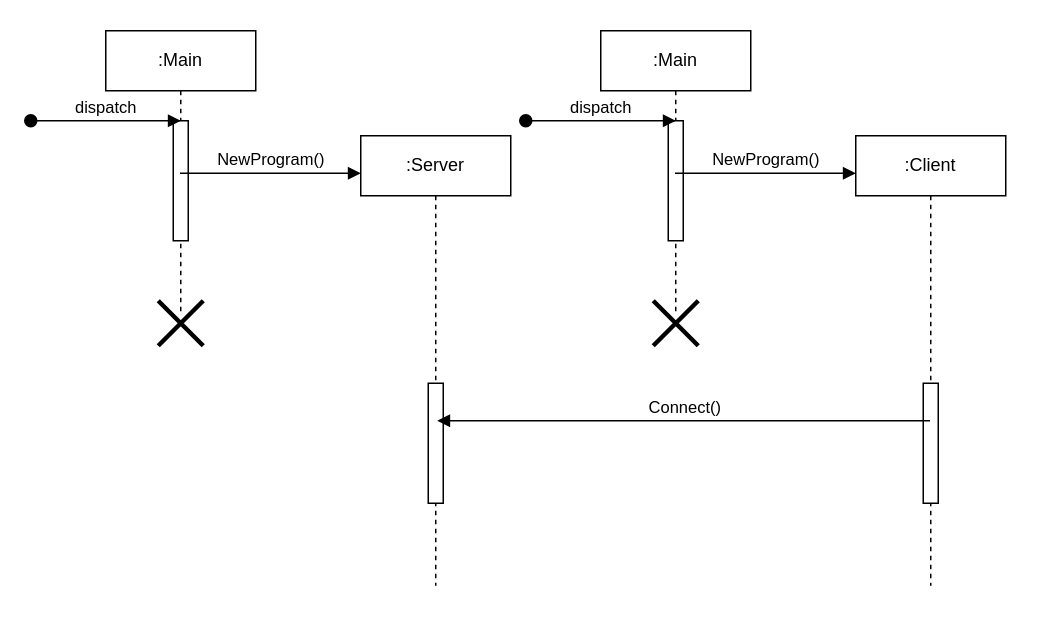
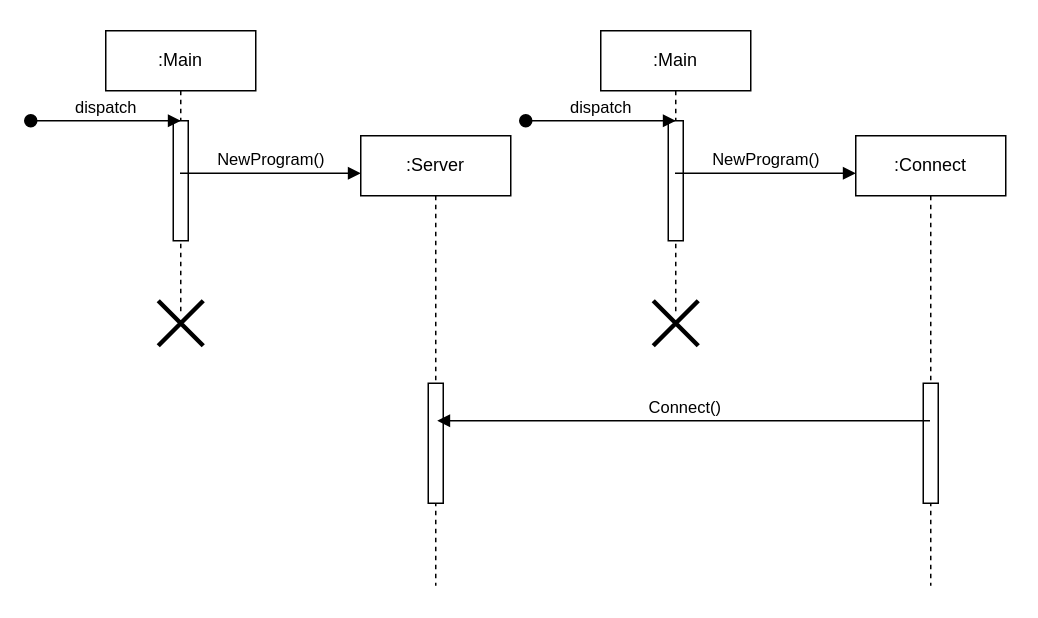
(931, 166) -> (931, 166)
